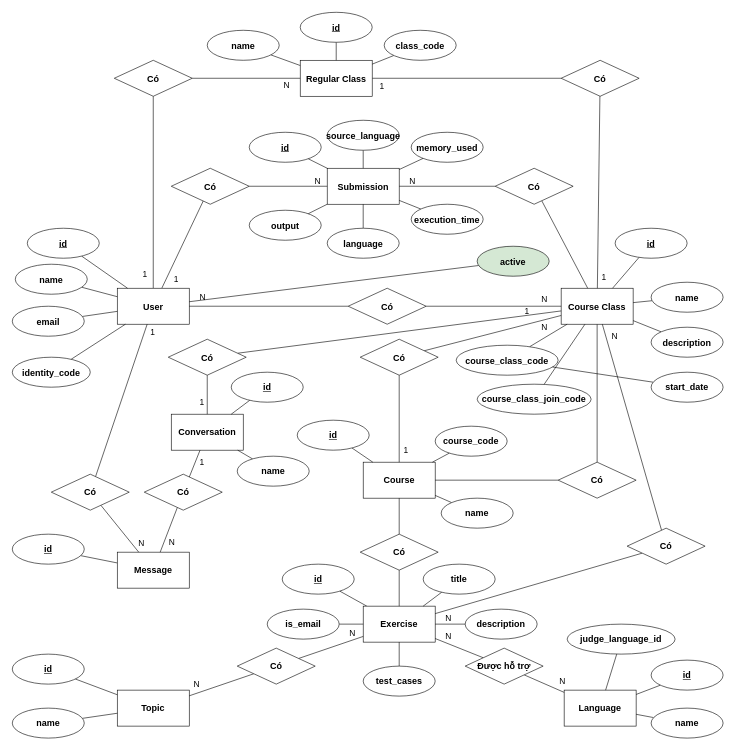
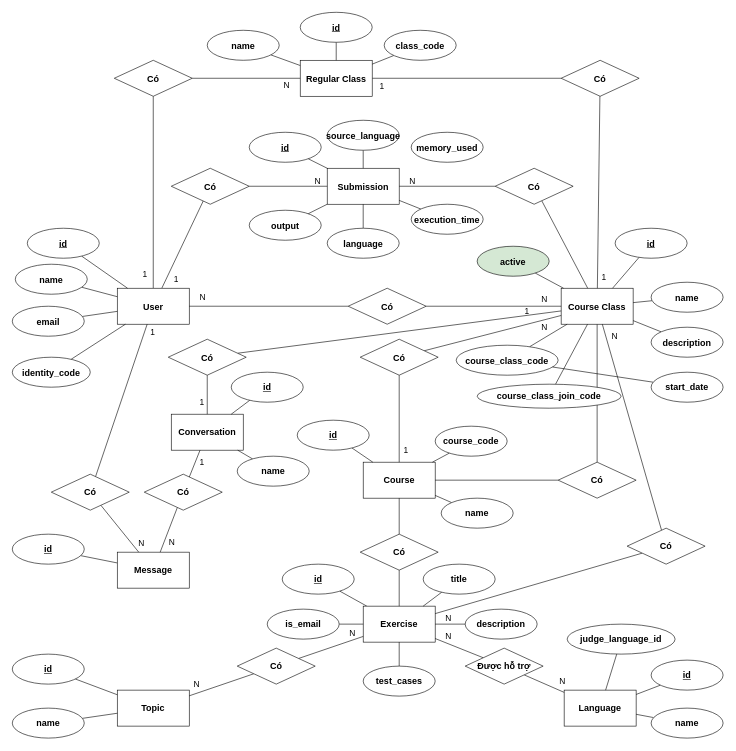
(411, 164) -> none
(335, 284) -> (550, 281)
(534, 399) -> (549, 396)
